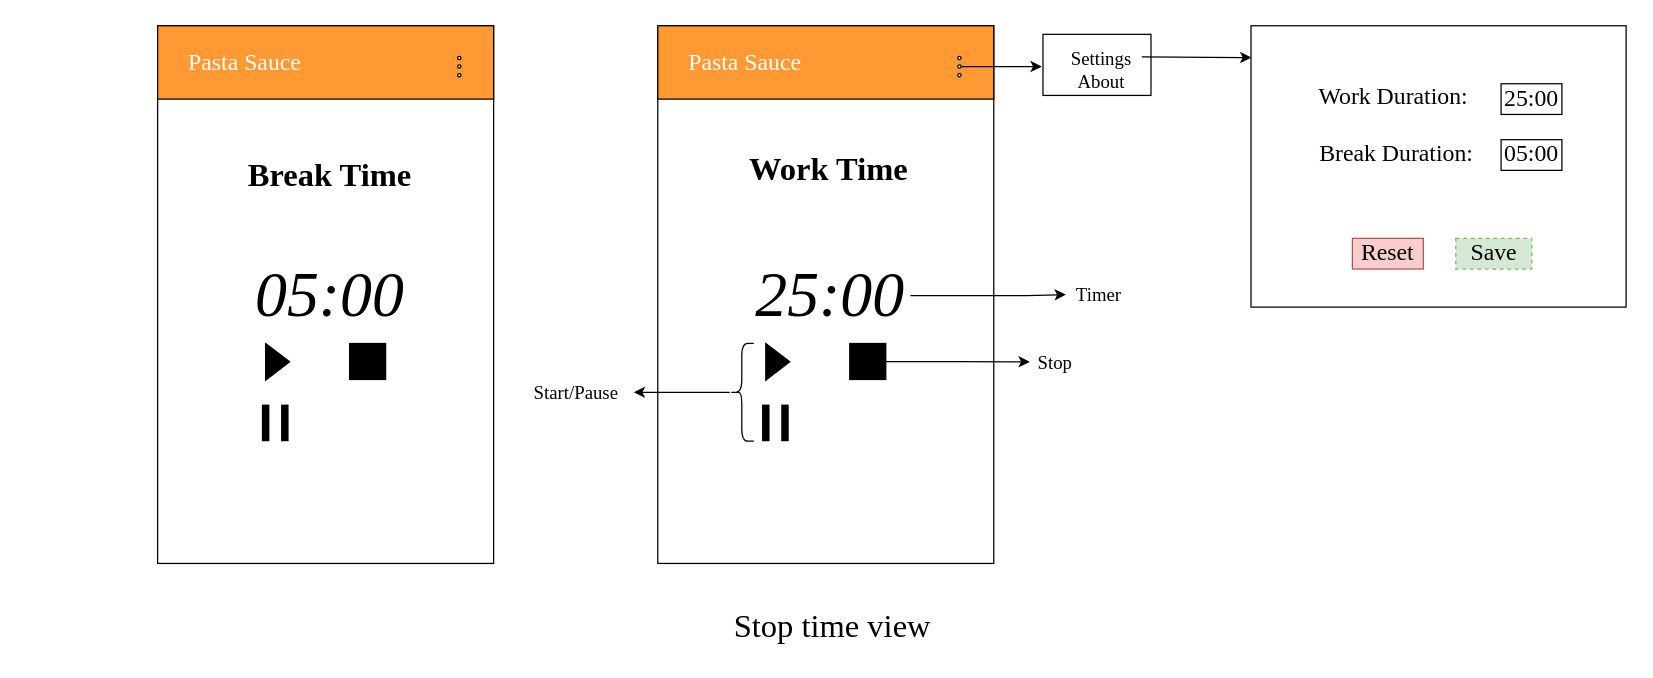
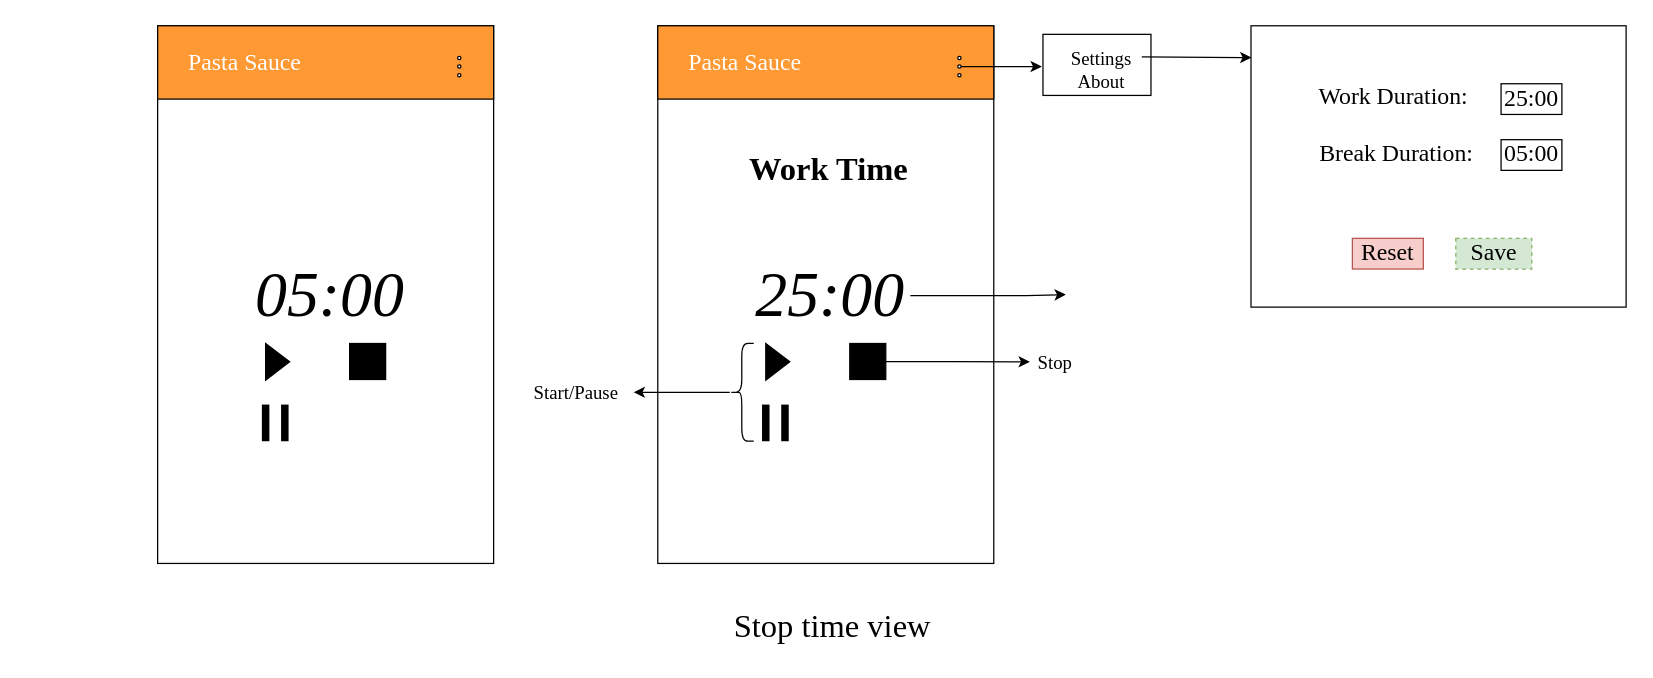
(329, 176) -> none
(1098, 295) -> none
